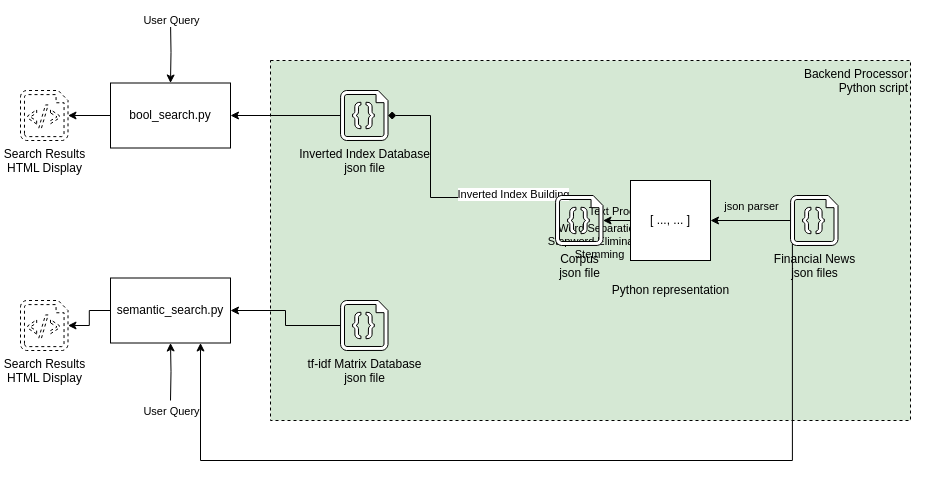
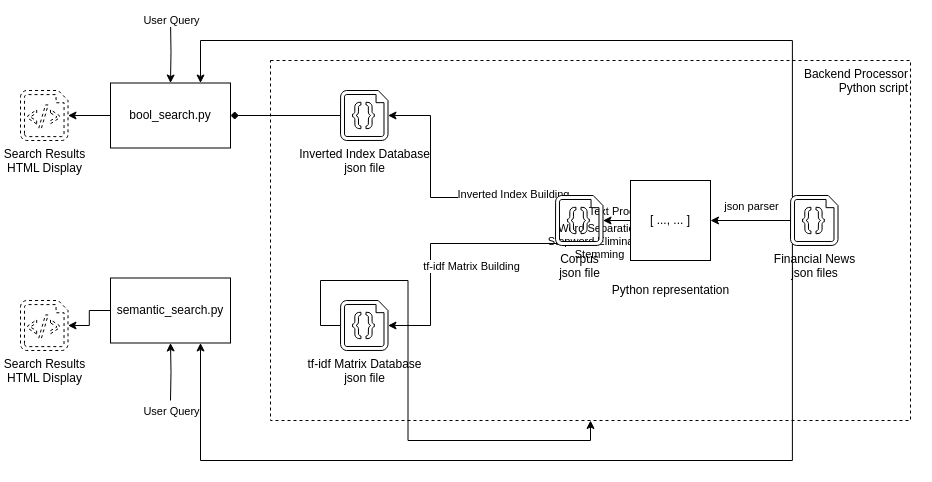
none -> (557, 41)
(853, 82) -> (853, 82)
(239, 116) -> (239, 116)
(397, 116) -> (396, 116)
none -> (435, 244)
(286, 313) -> (495, 441)
